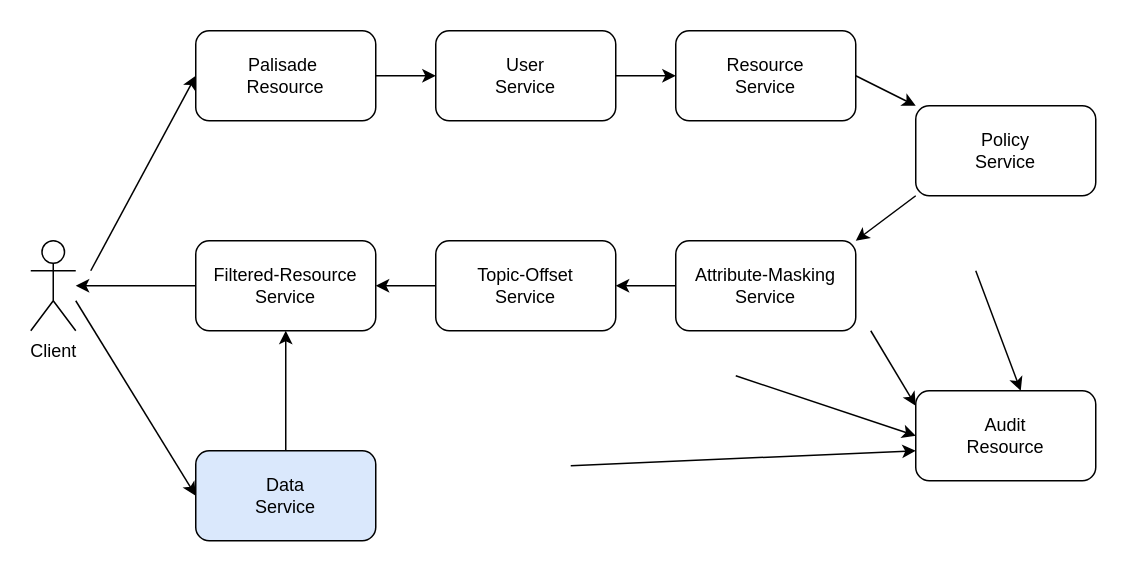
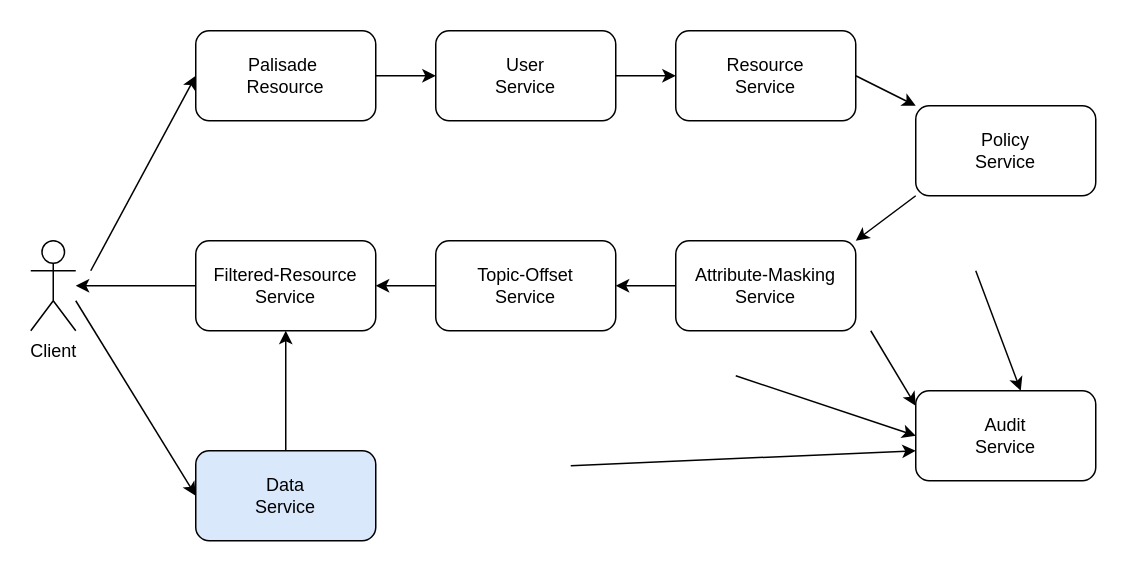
(1006, 436) -> (1006, 436)
